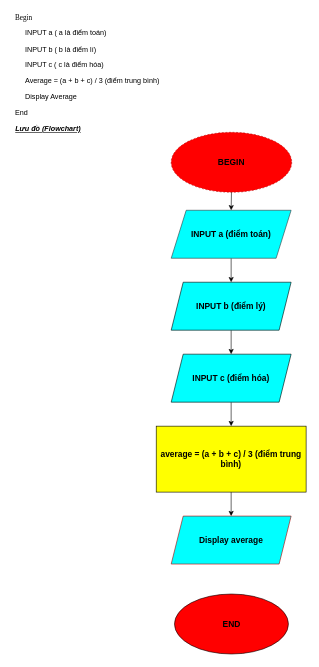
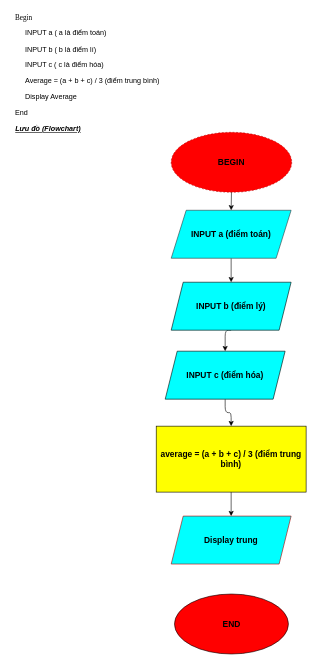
(231, 378) -> (225, 375)
(231, 540) -> (231, 540)
